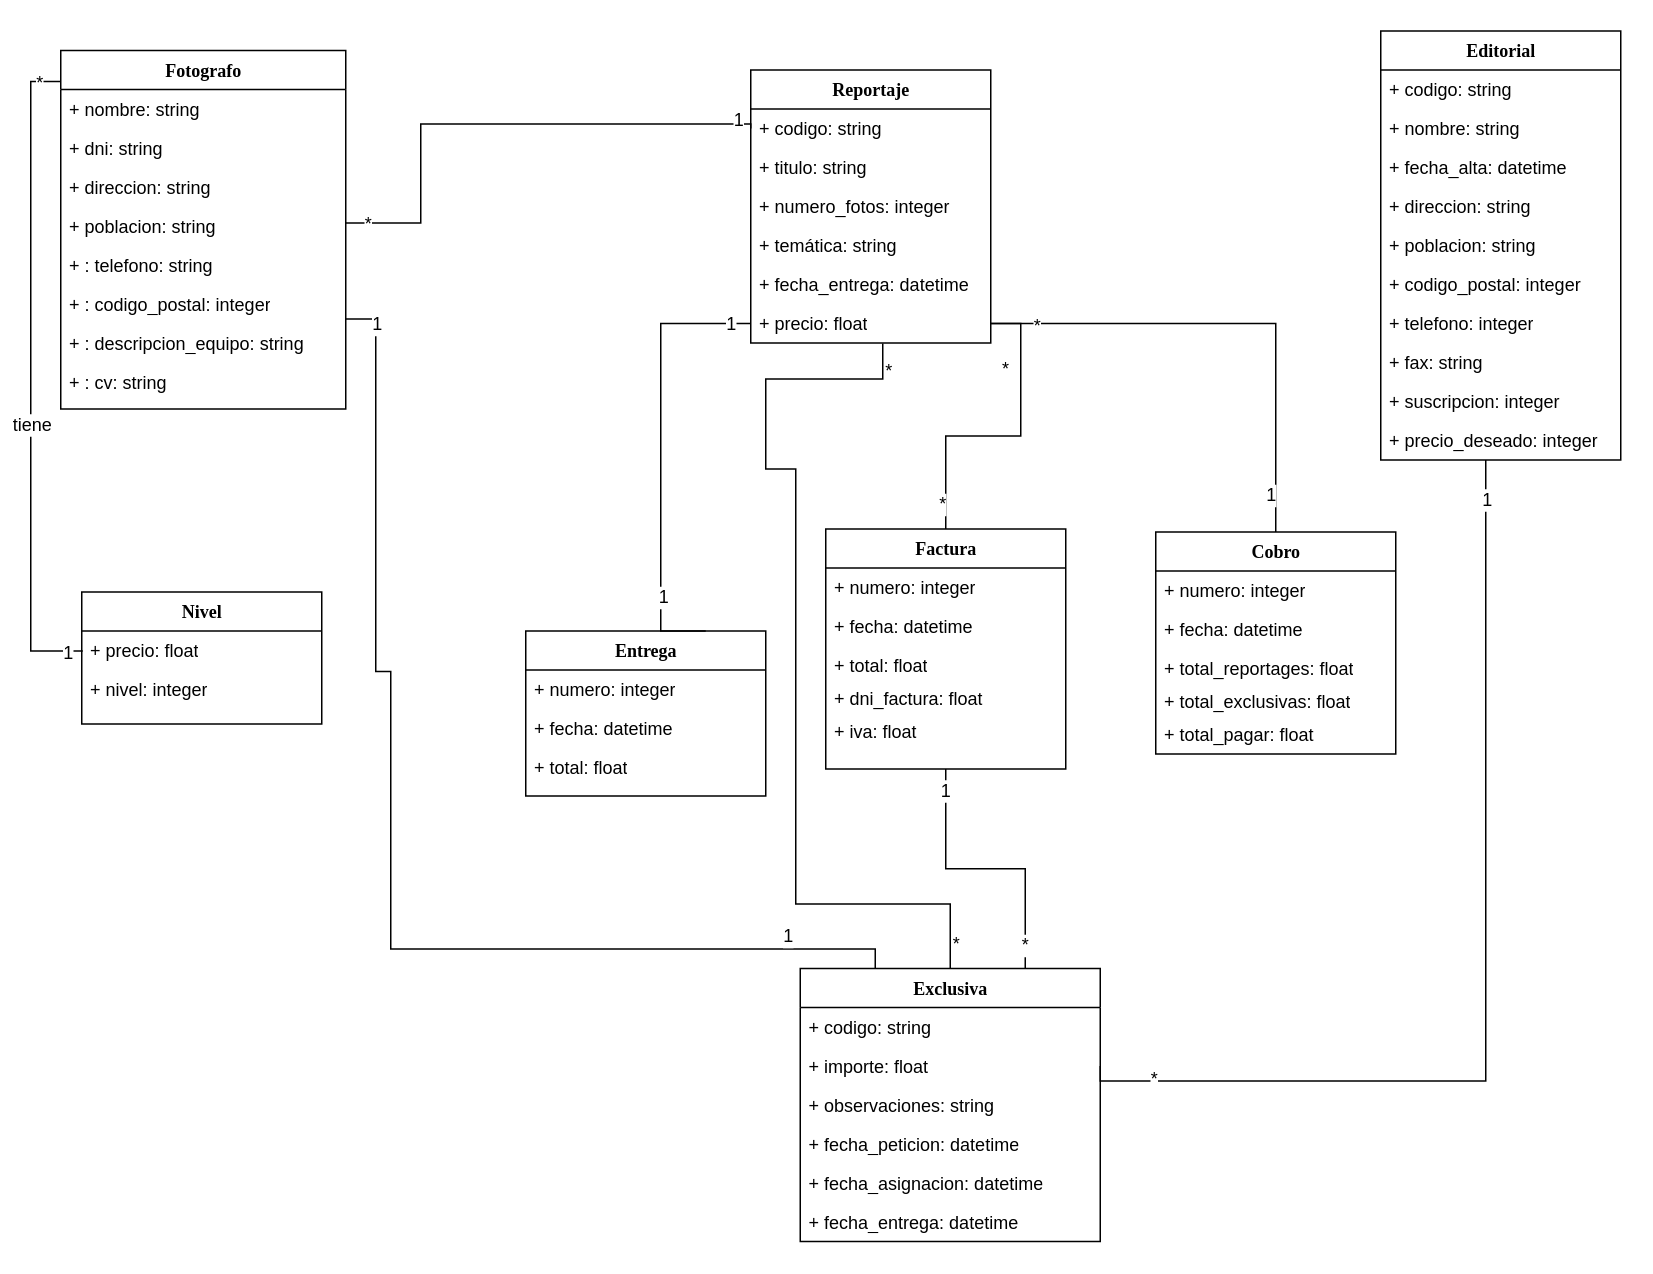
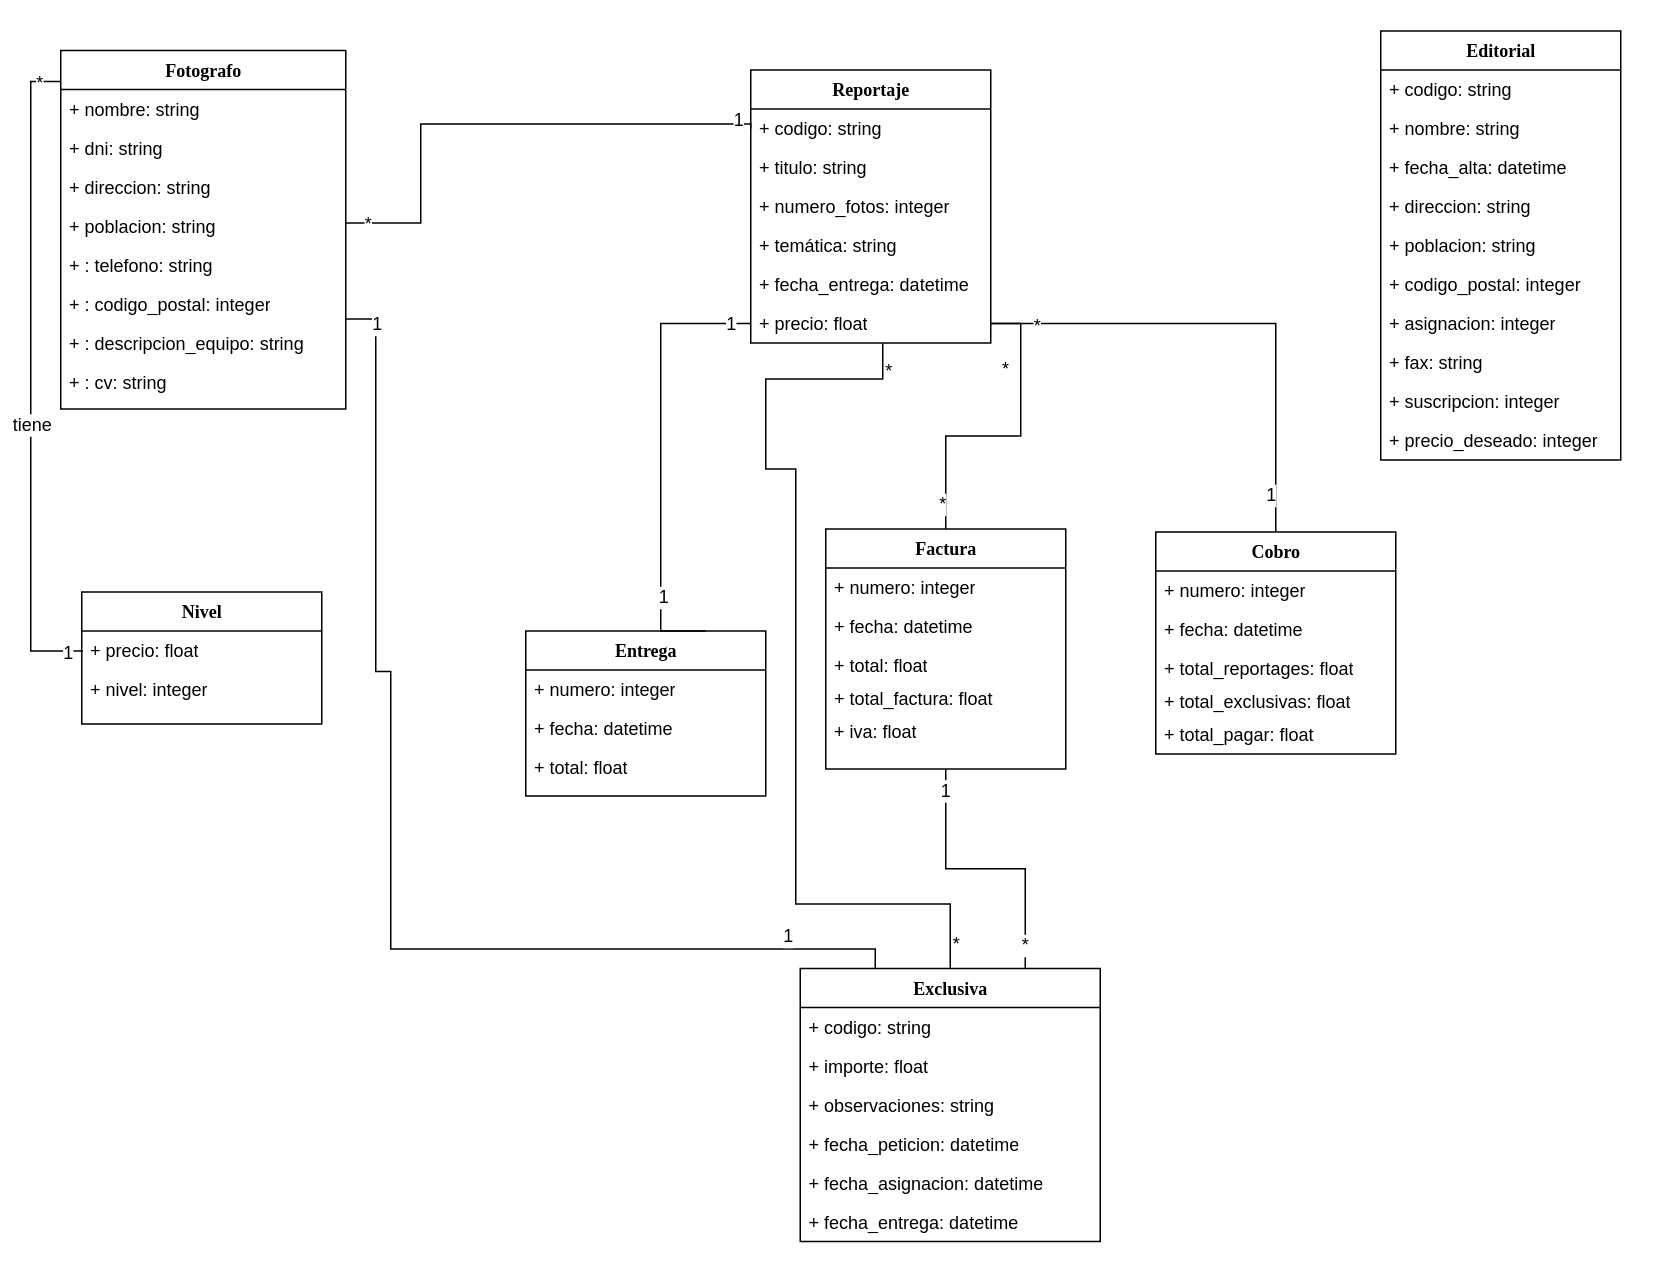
(1474, 325) -> (1482, 325)
(924, 700) -> (934, 700)
(1486, 965) -> none
